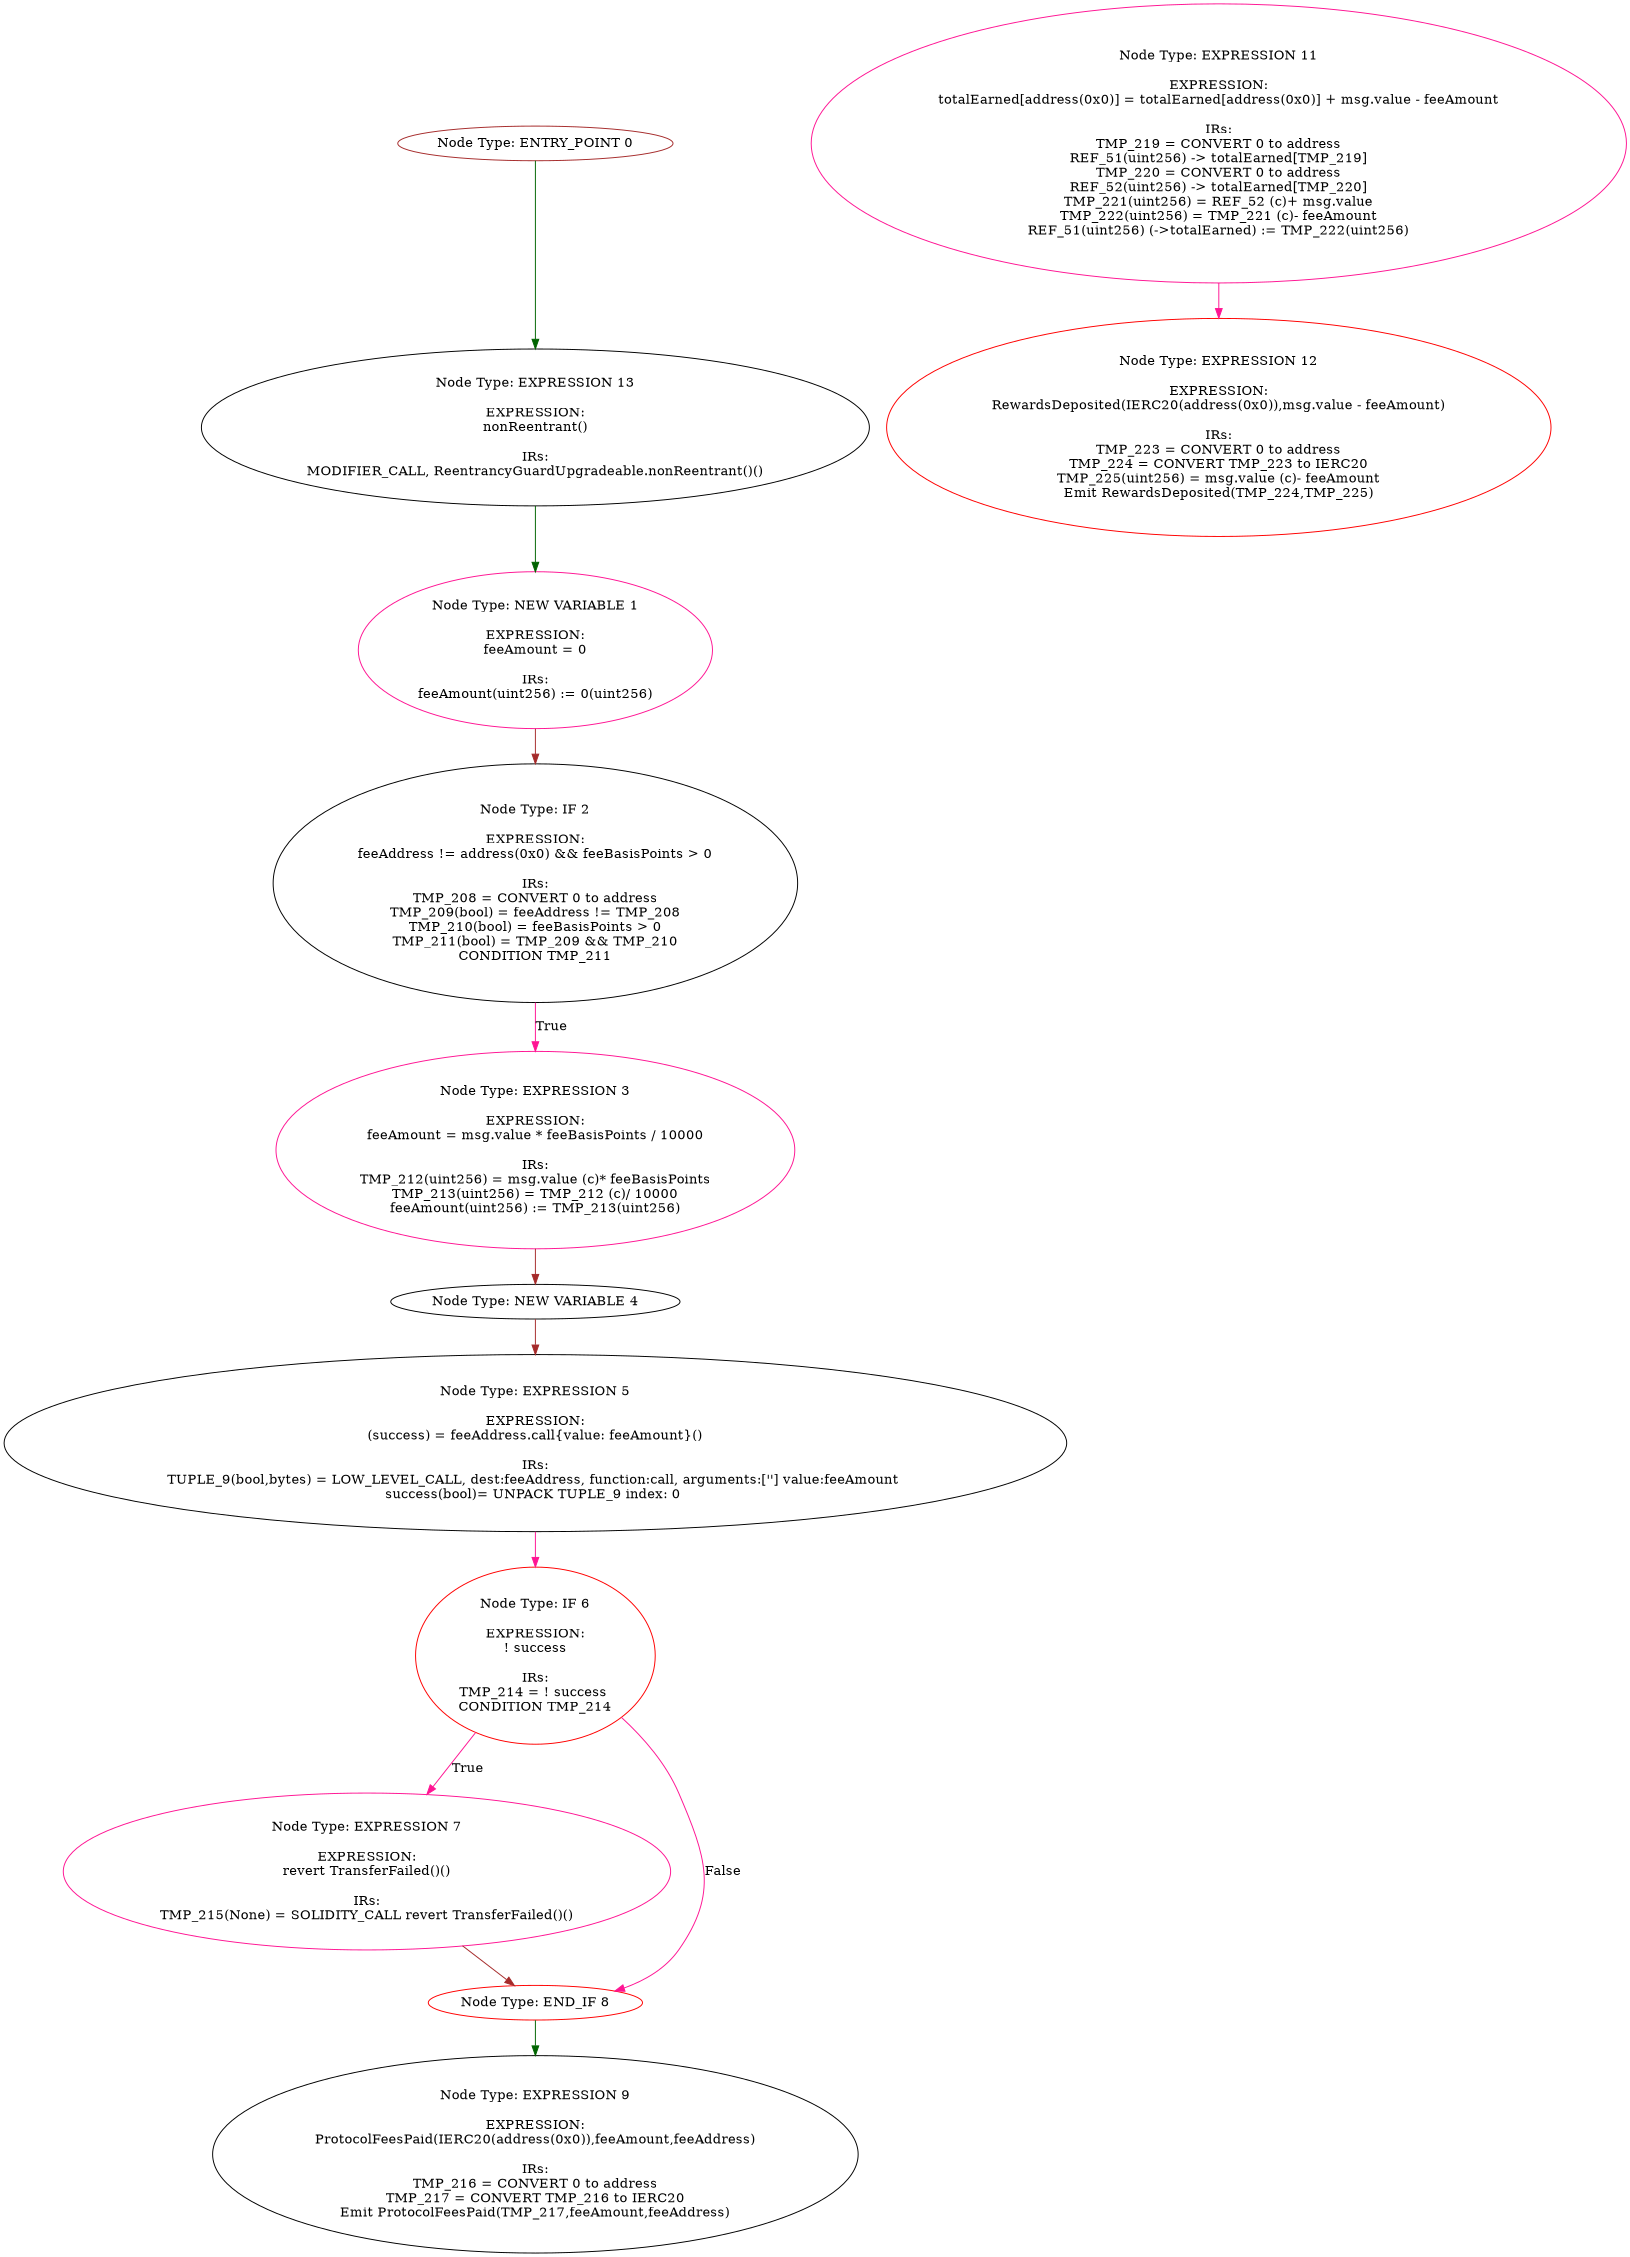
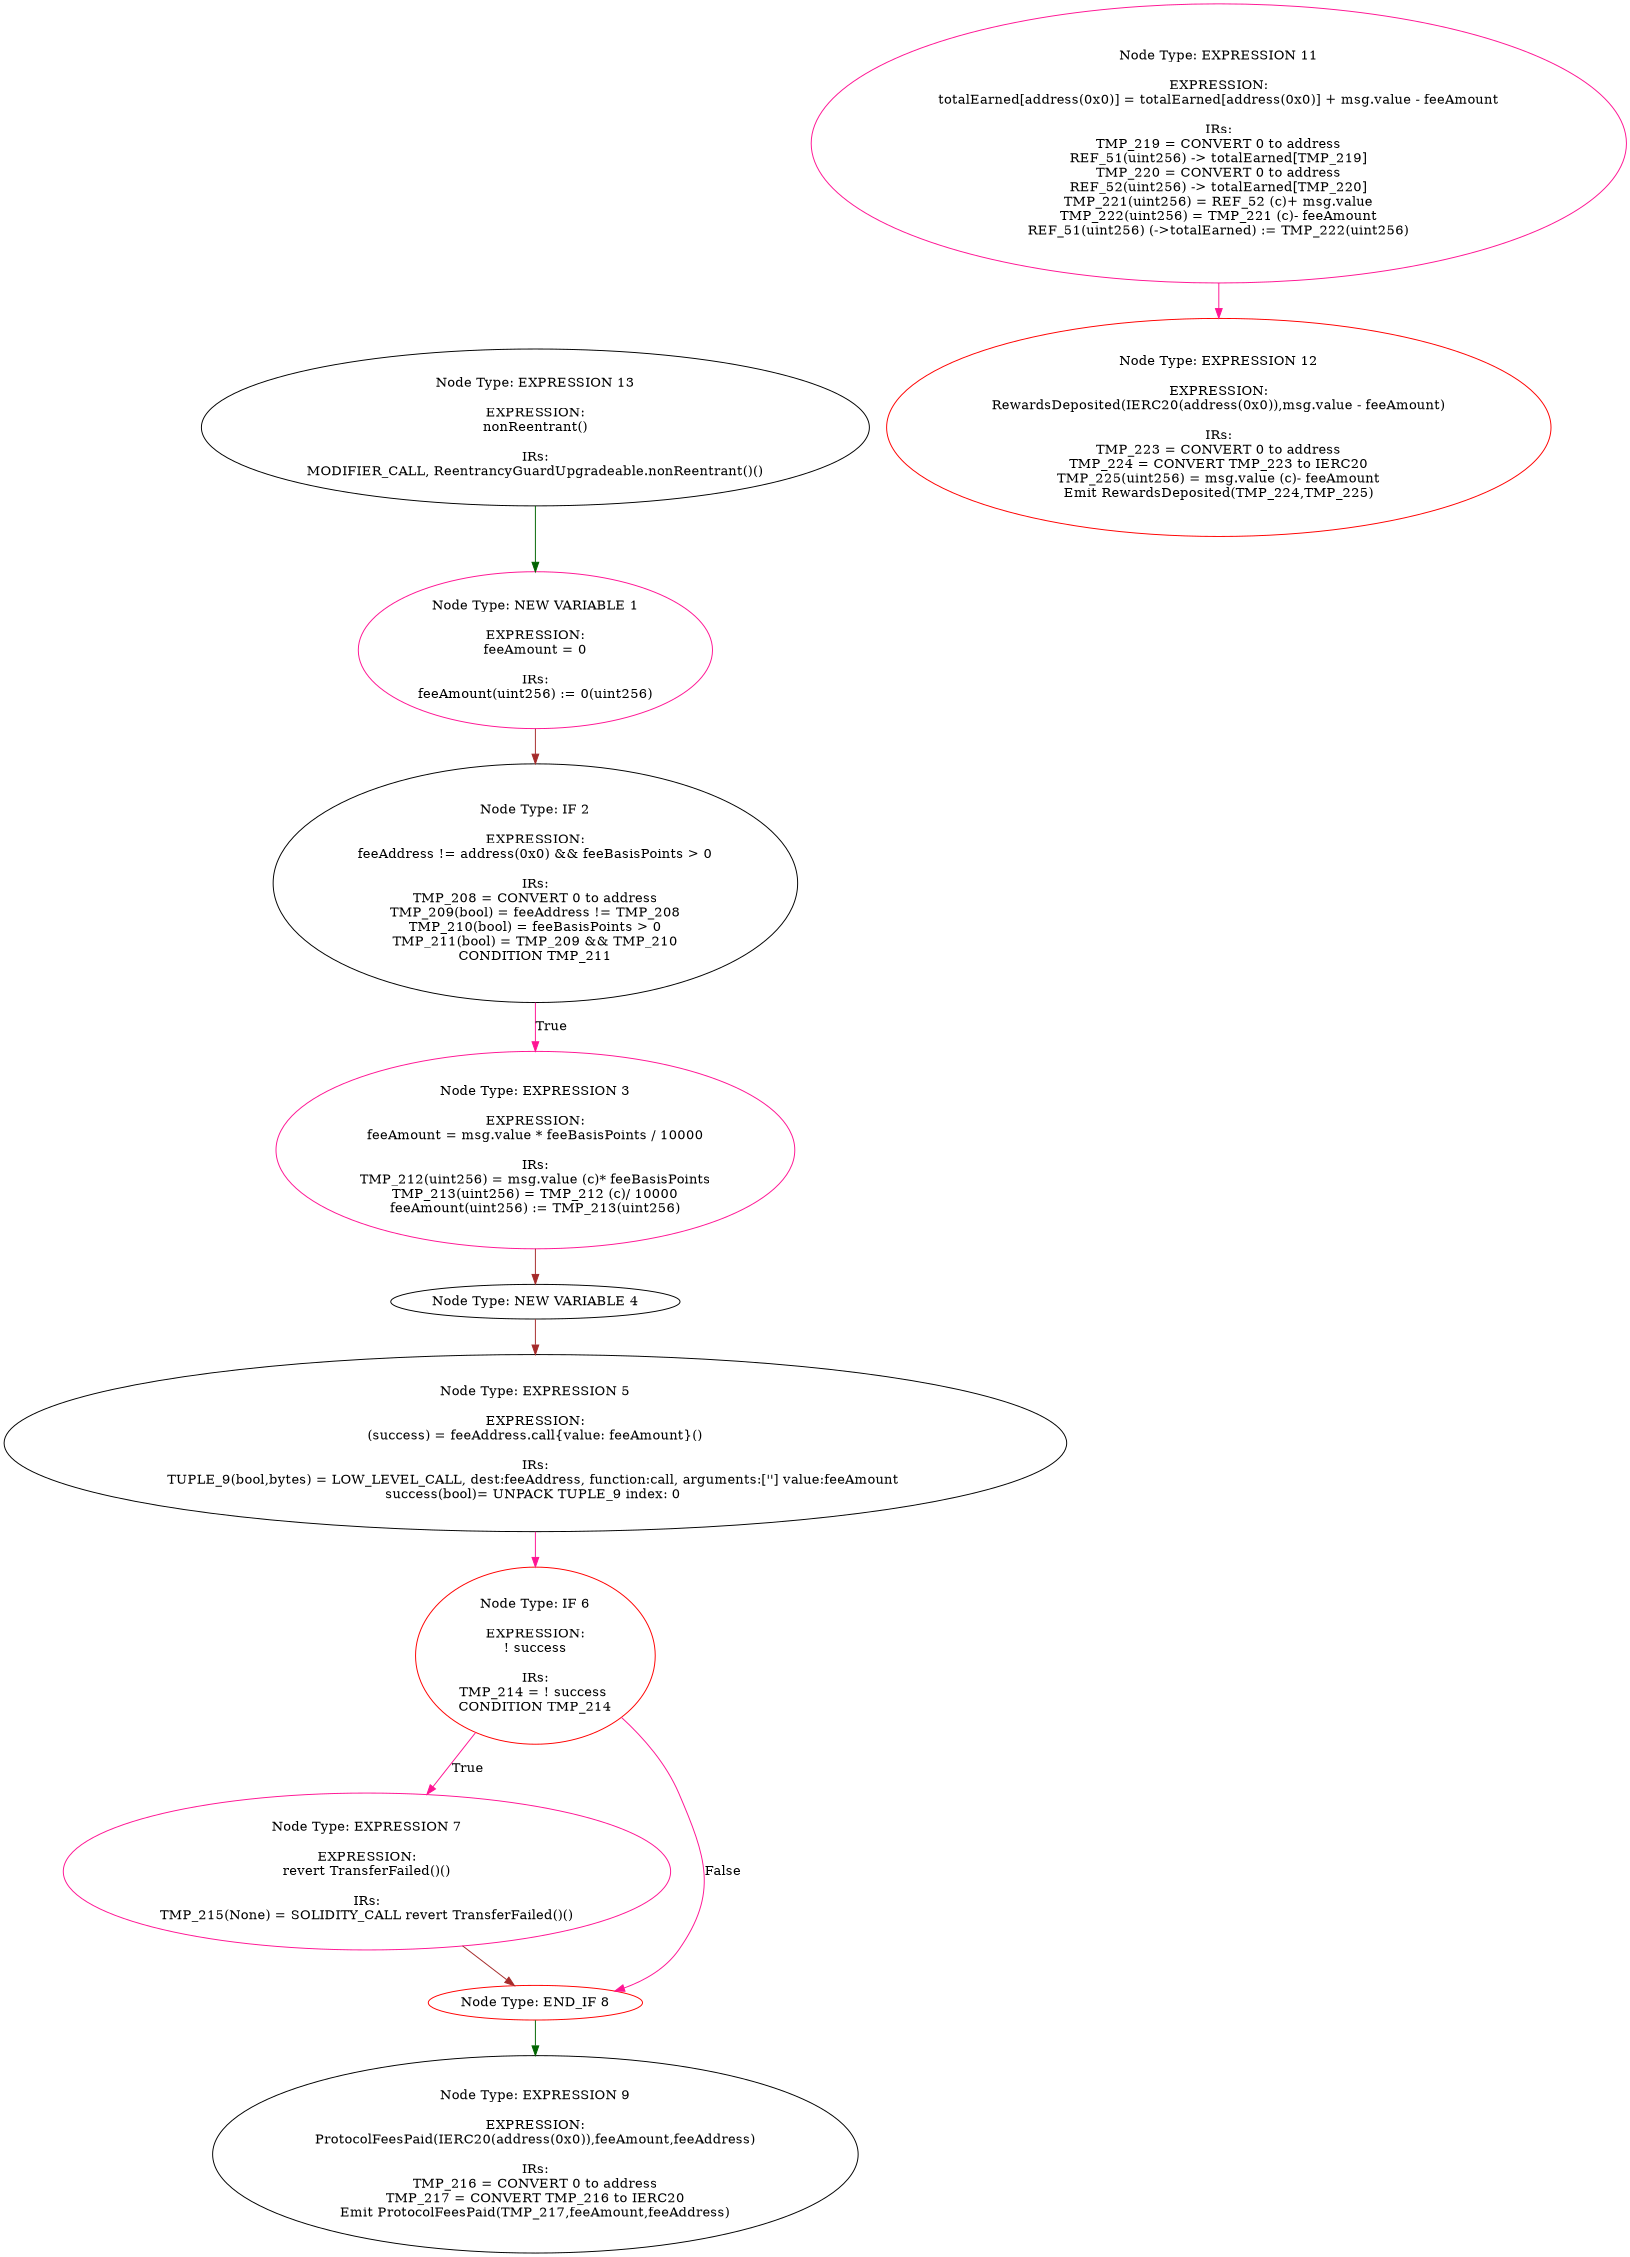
(535, 143) -> none
